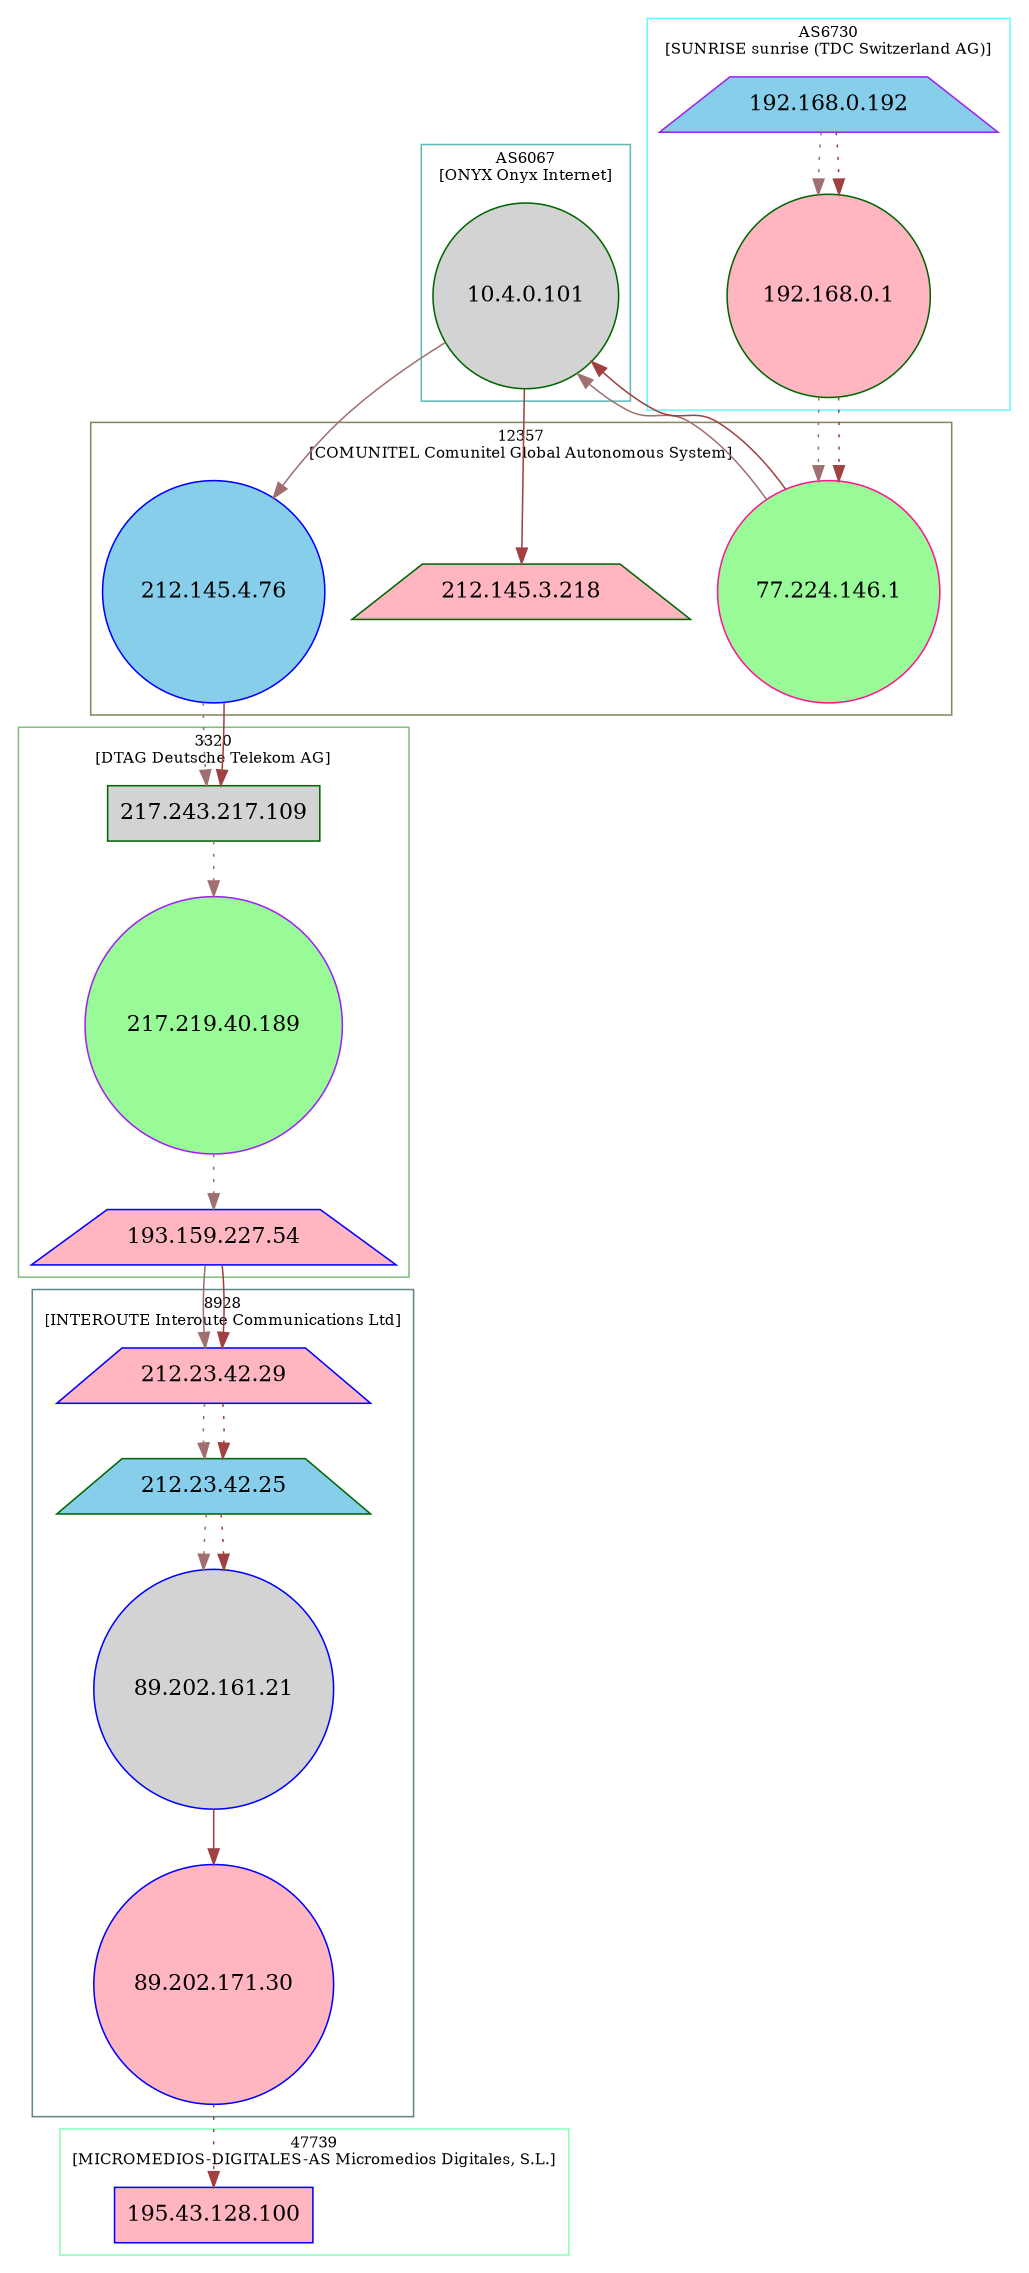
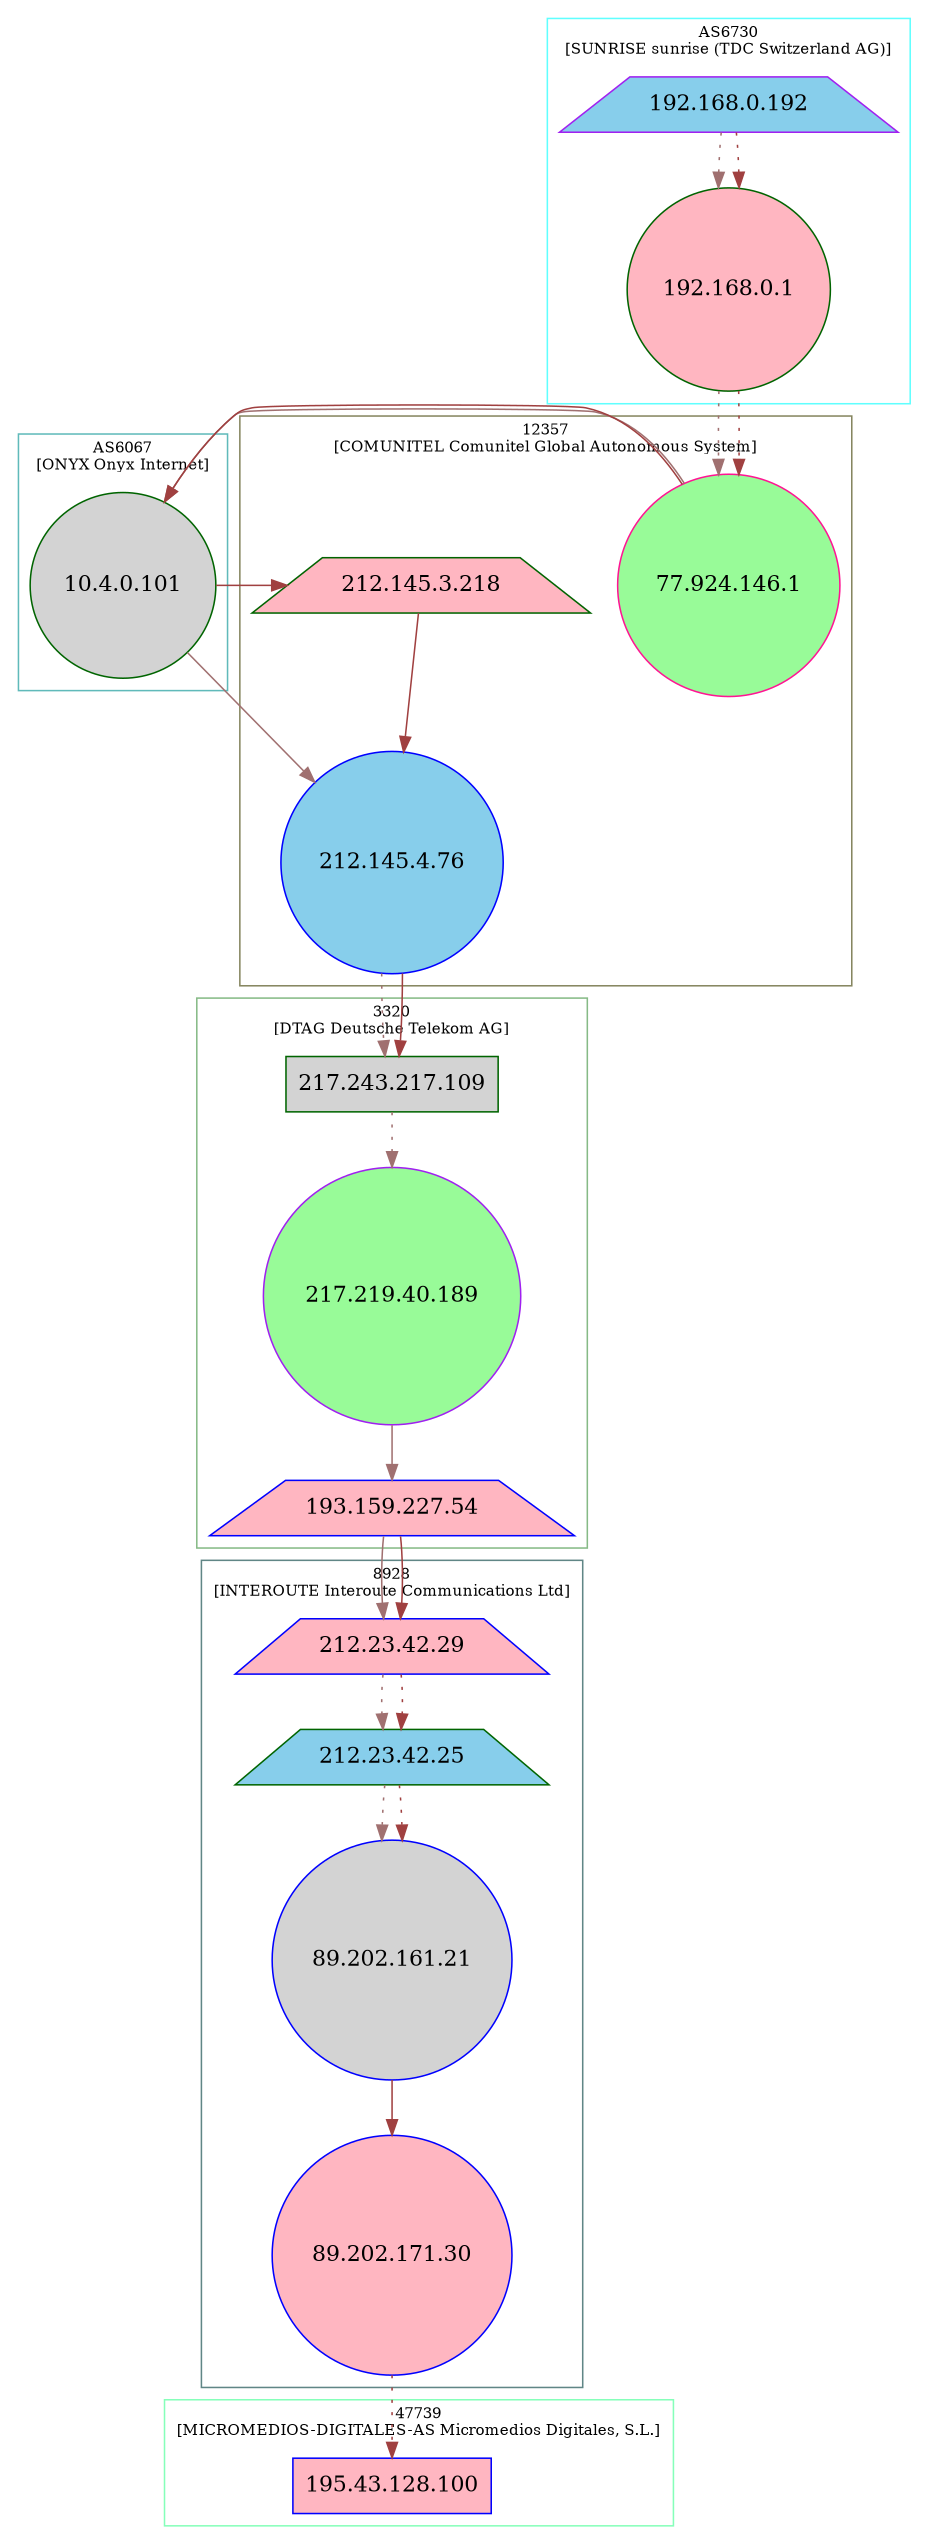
(829, 592) -> (729, 585)
none -> (412, 675)
(214, 1174) -> (392, 1445)
